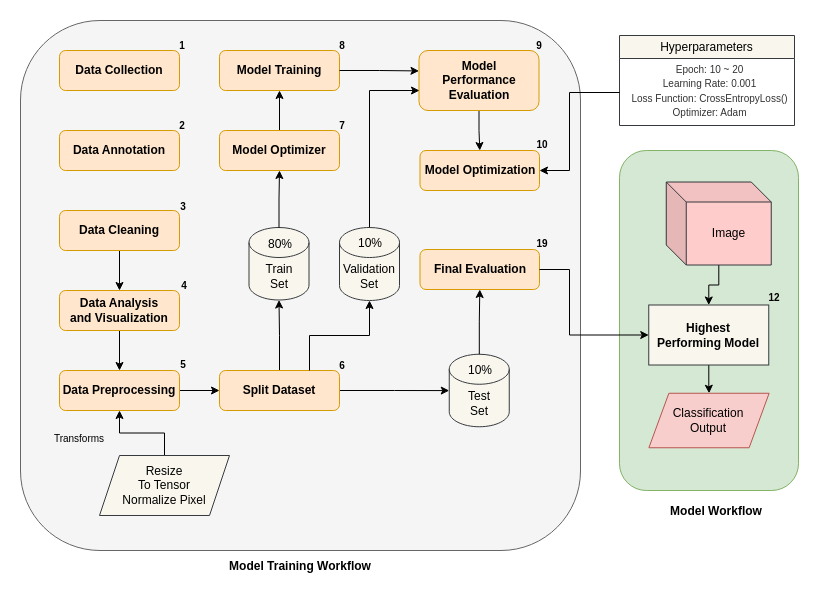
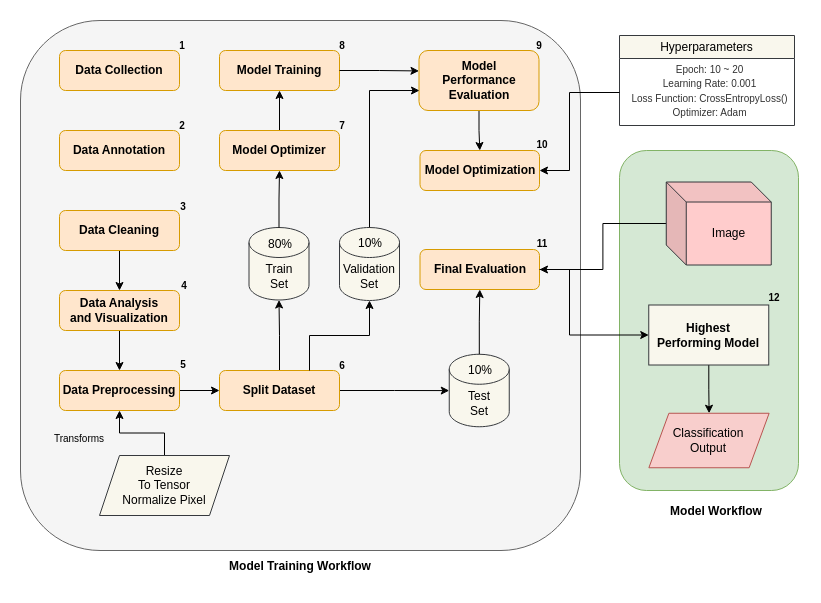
(543, 244) -> (543, 244)
(718, 285) -> (603, 231)
(709, 421) -> (709, 441)
